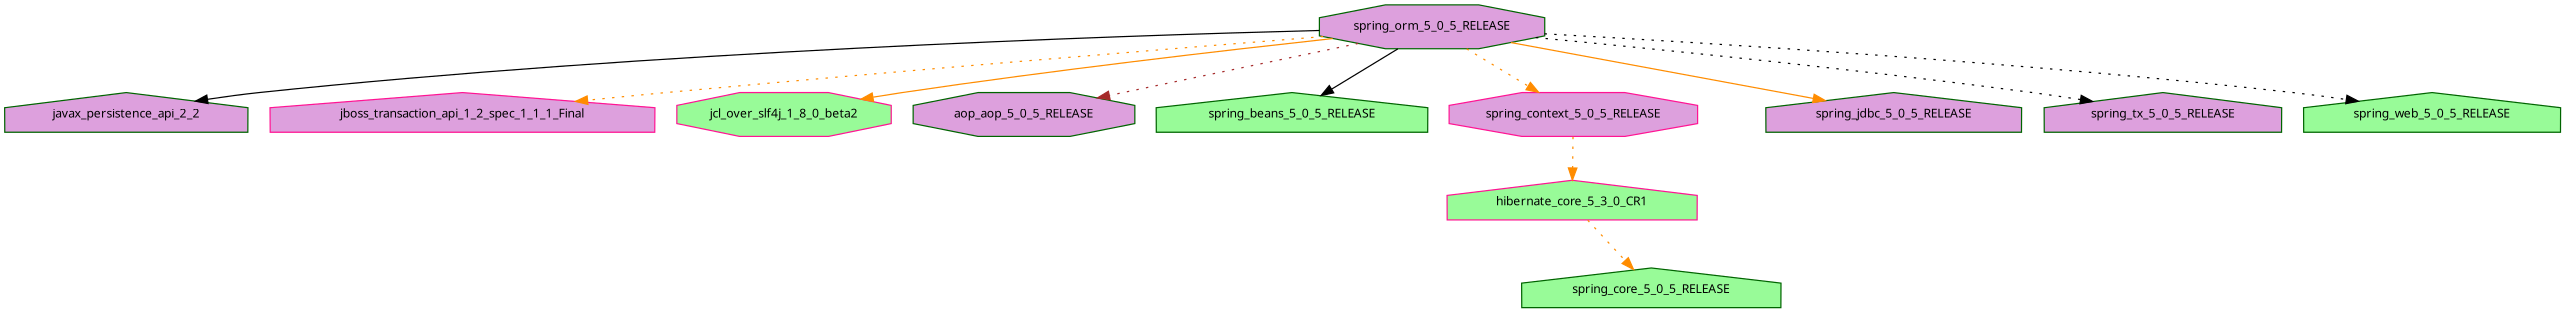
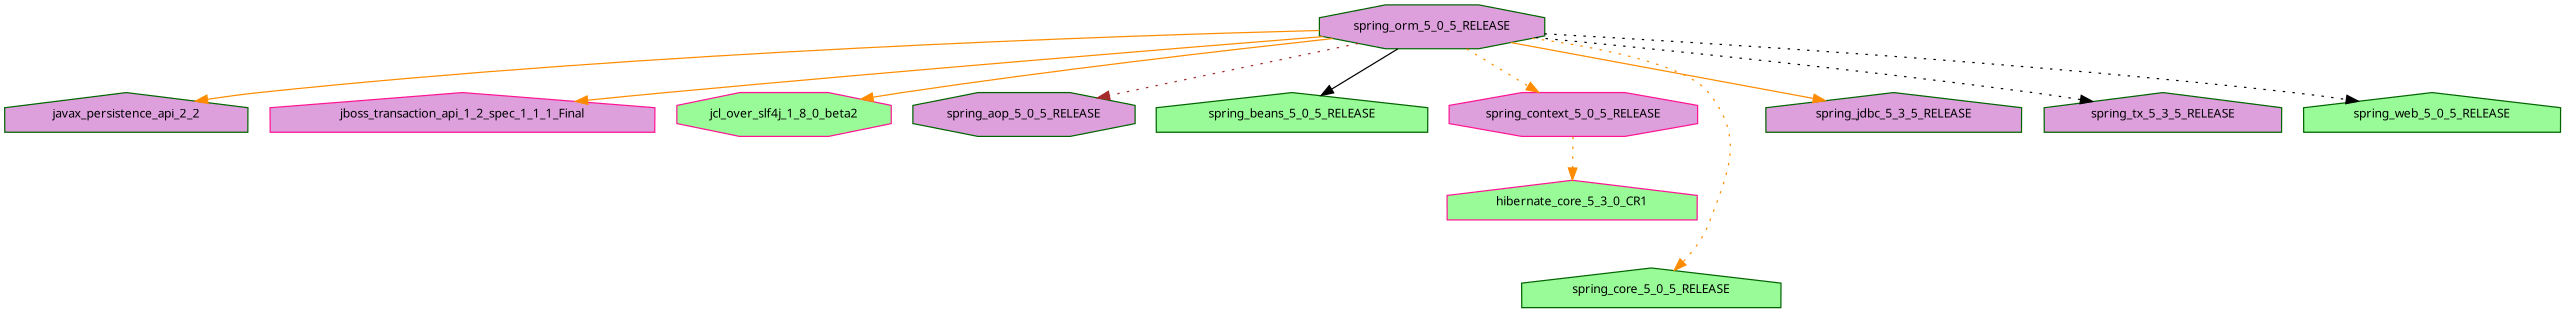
(763, 53) -> (763, 53)
(955, 67) -> (955, 67)
(1024, 114) -> (1024, 114)
(1894, 114) -> (1894, 114)
(2163, 114) -> (2163, 114)
(1606, 240) -> (1708, 92)
